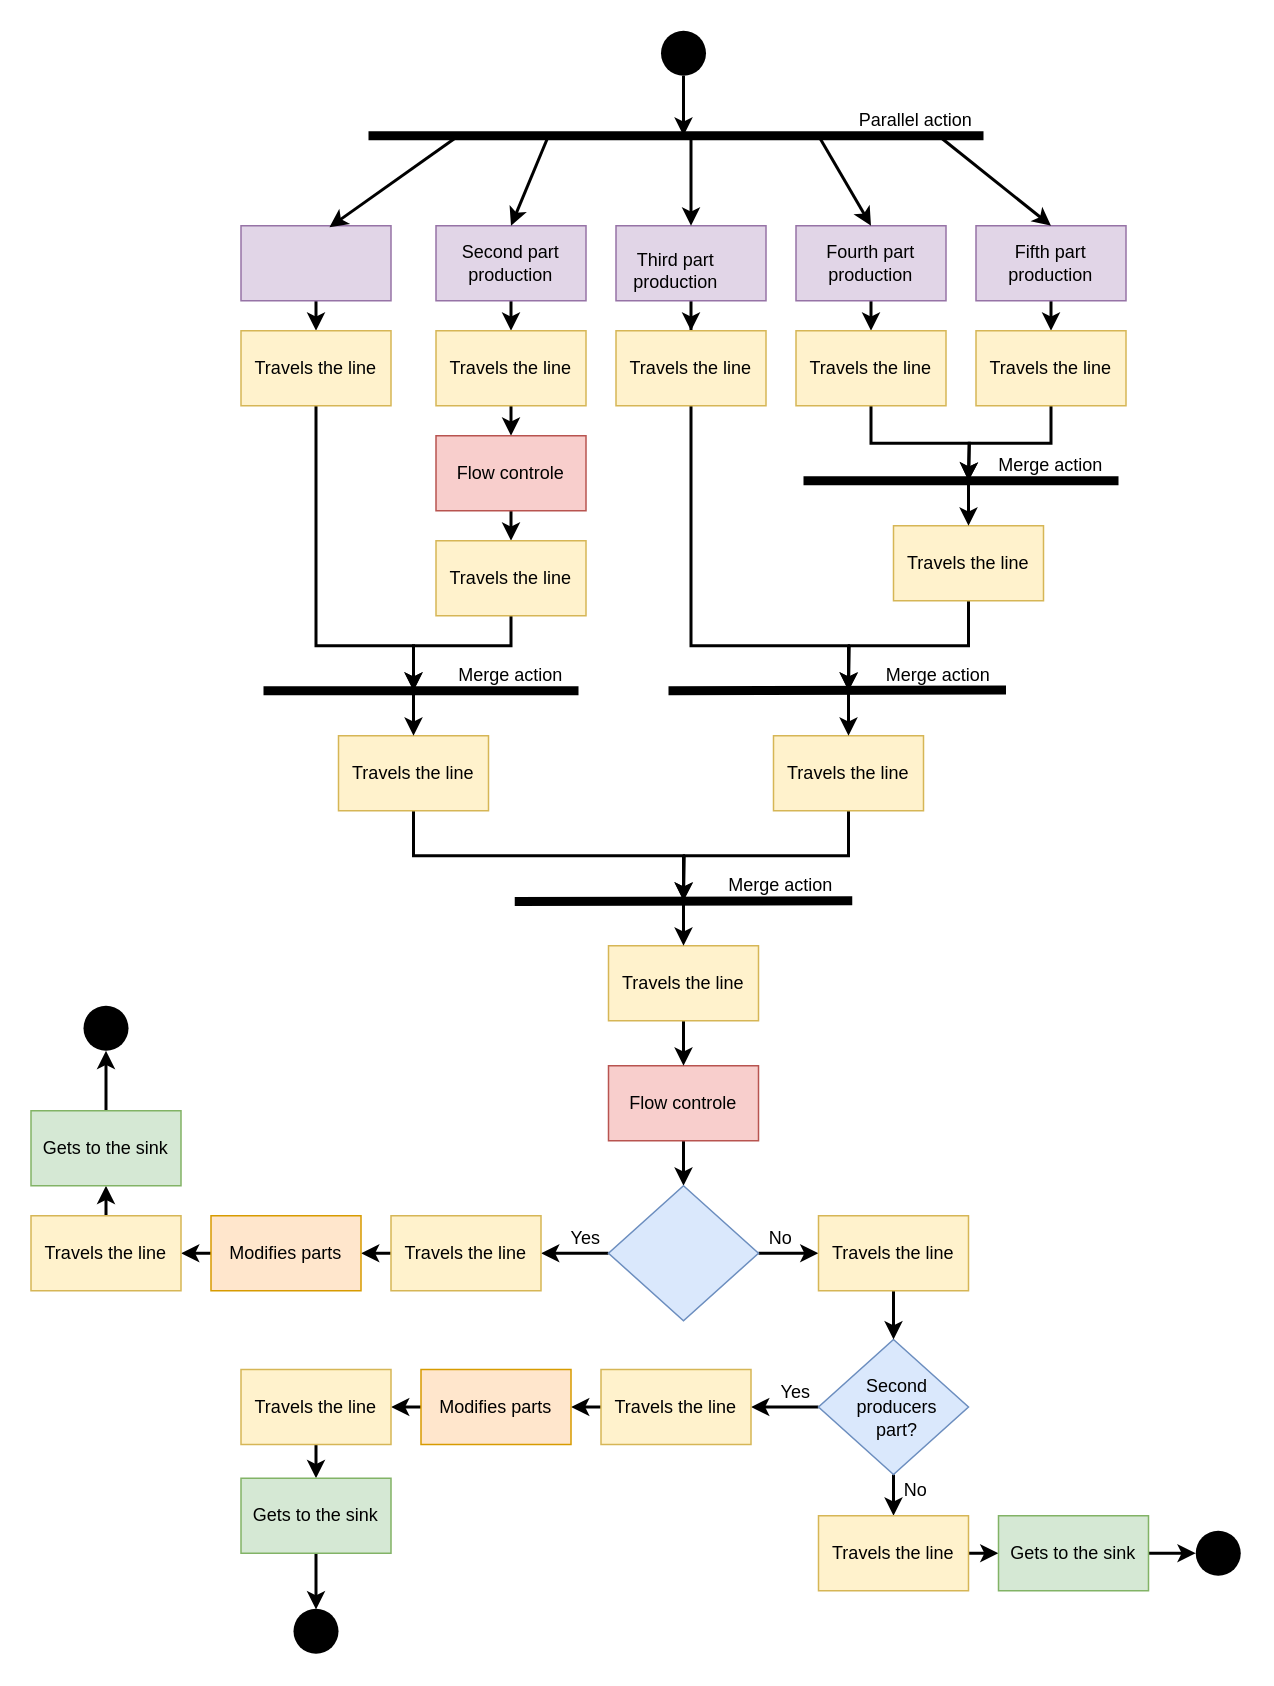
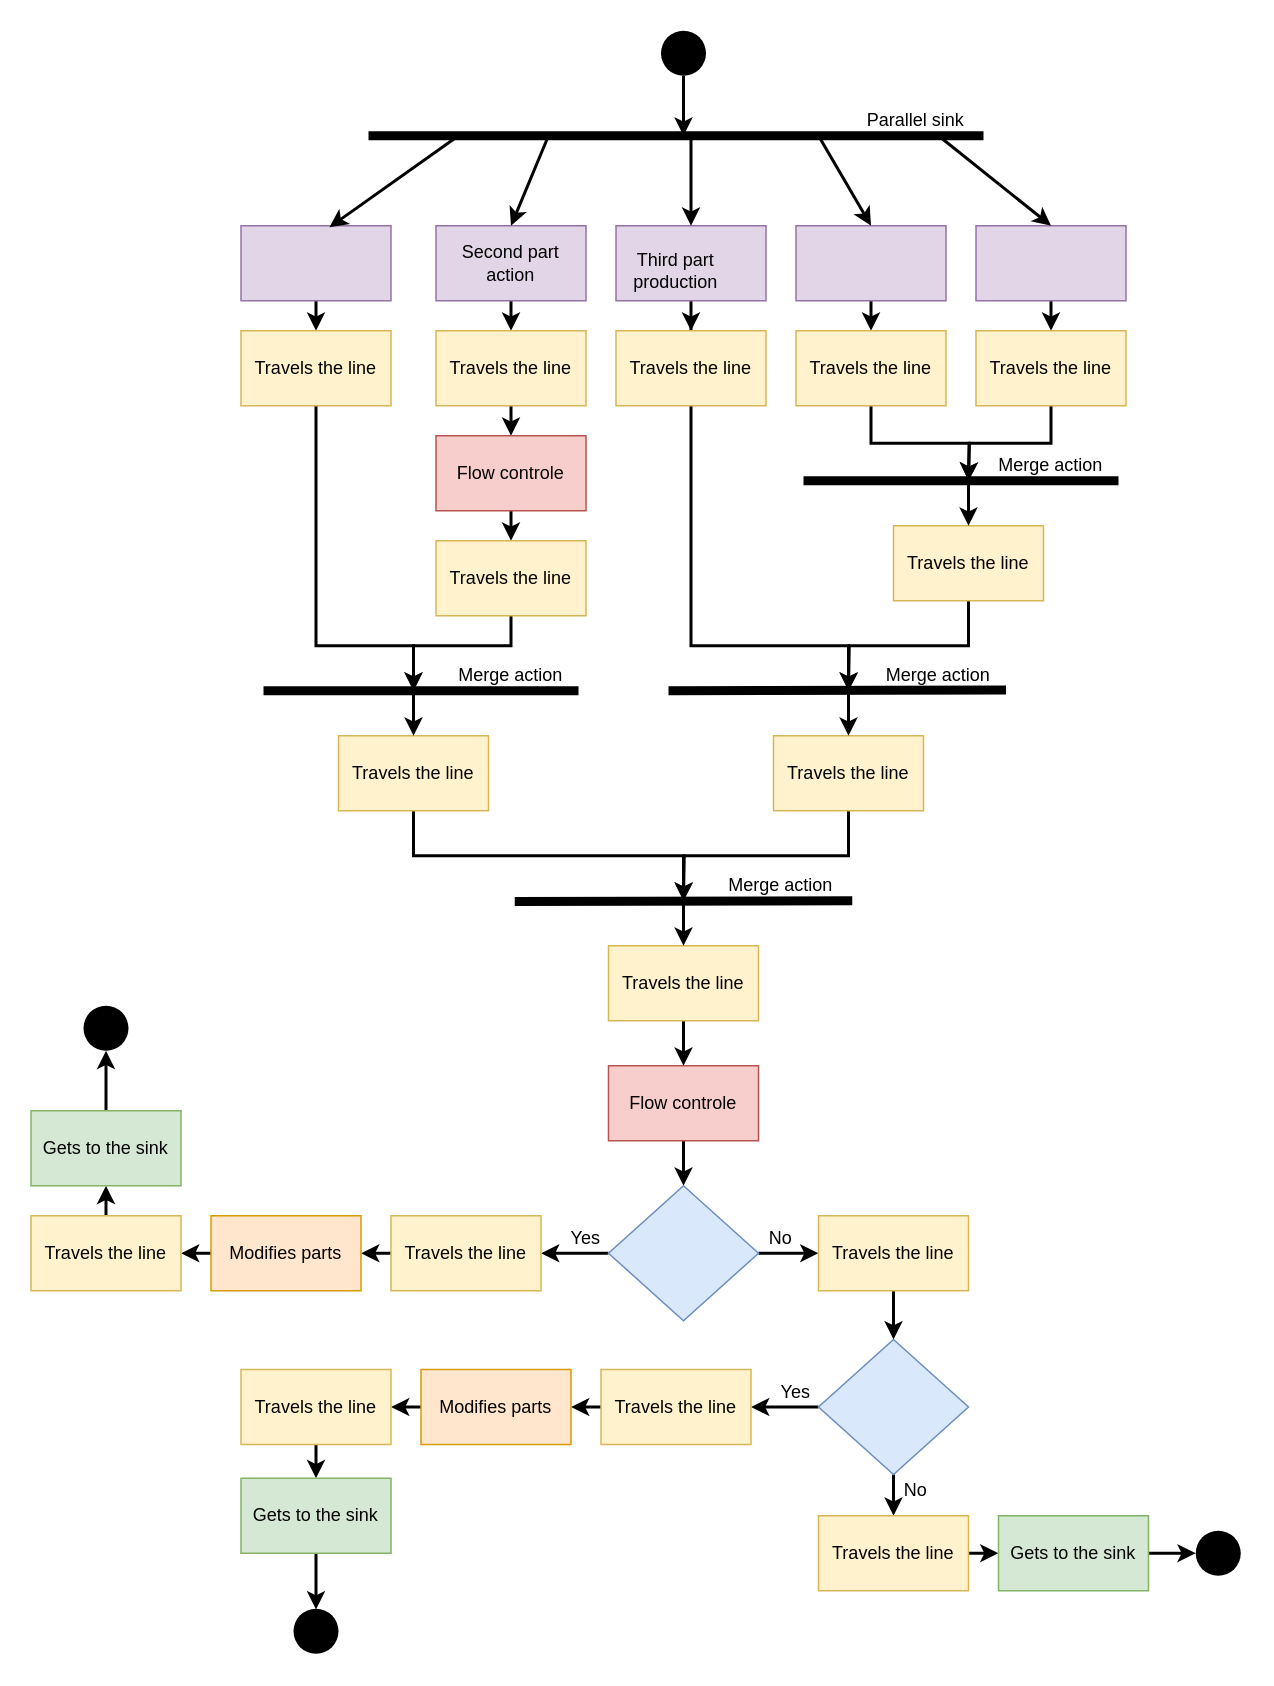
(916, 121) -> (916, 121)
(511, 263) -> (511, 263)
(871, 263) -> none
(1051, 263) -> none
(897, 1407) -> none
